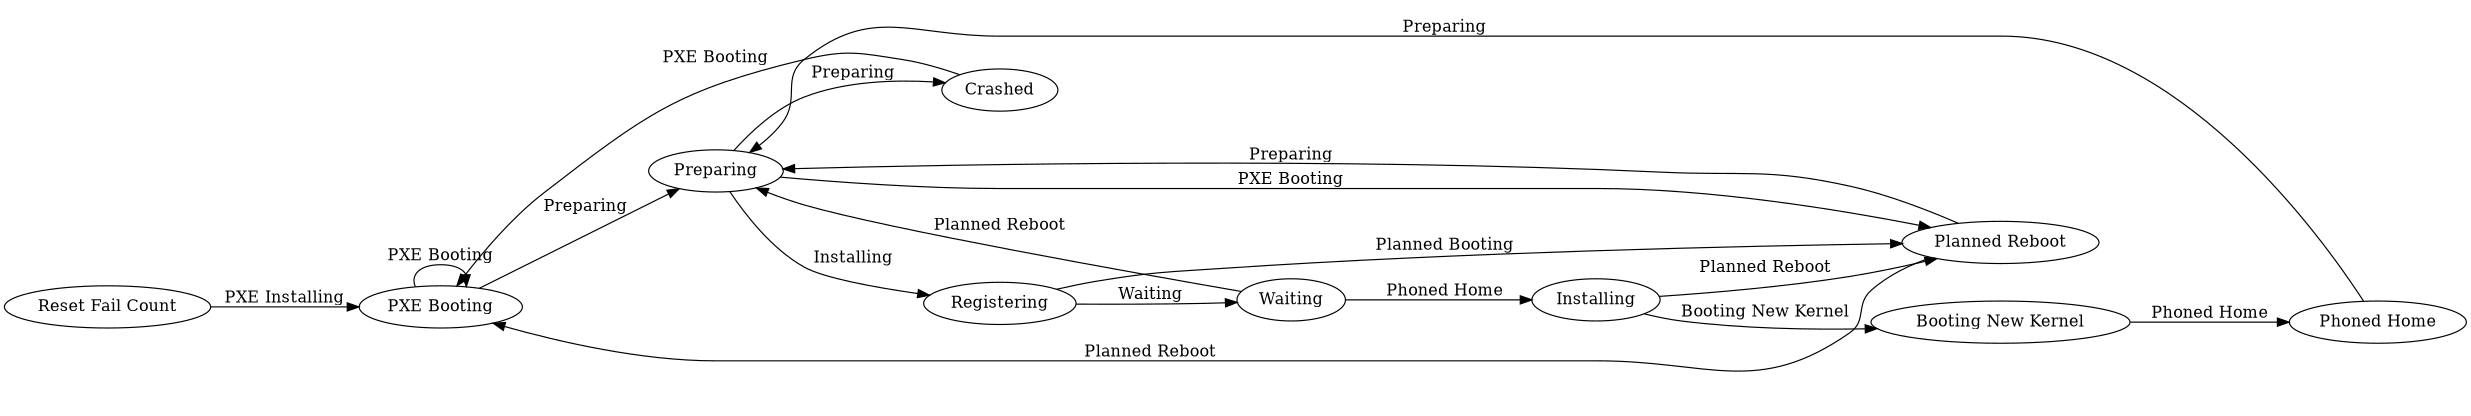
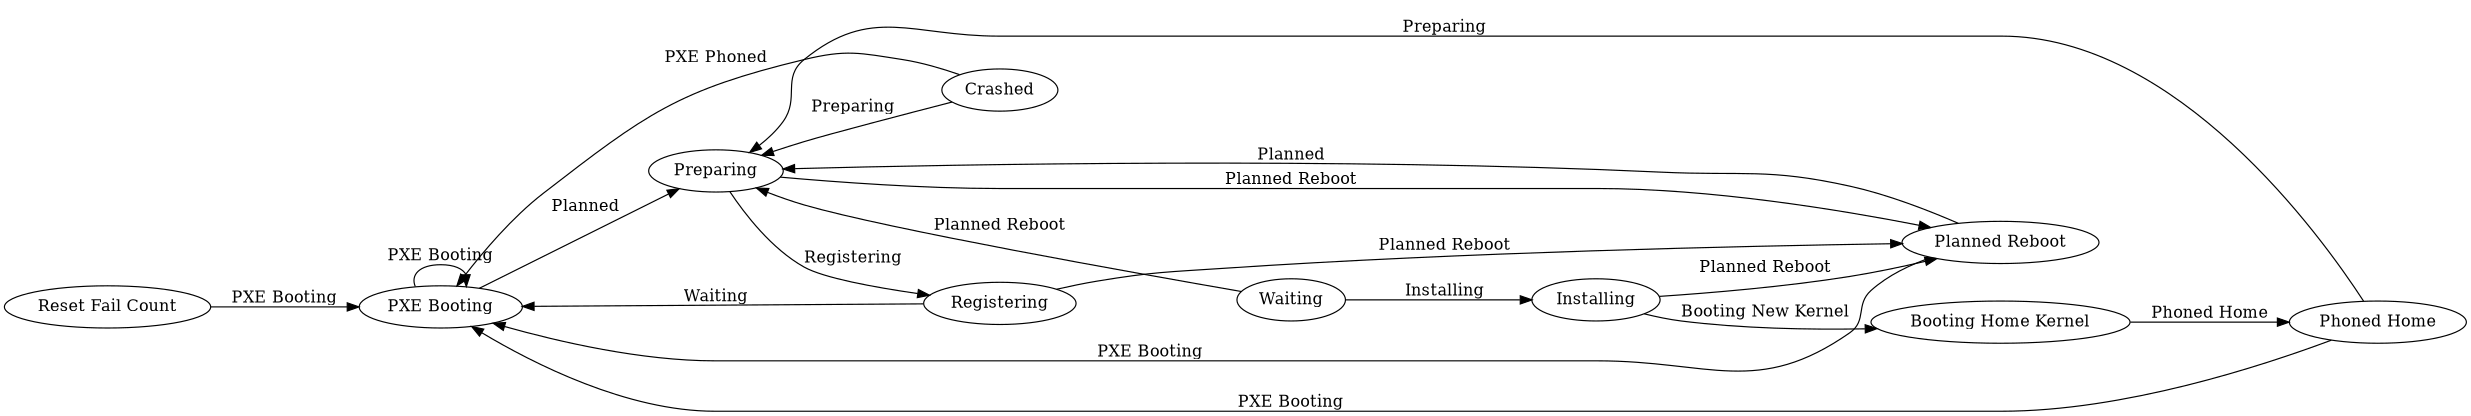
(716, 58) -> (716, 58)
(824, 91) -> (862, 126)
(1291, 155) -> (1291, 155)
(1291, 180) -> (1291, 180)
(586, 207) -> (586, 207)
(1445, 245) -> (1445, 245)
(853, 258) -> (853, 258)
(1445, 291) -> (1445, 291)
(285, 298) -> (285, 298)
(1151, 304) -> (729, 305)
(2001, 322) -> (2001, 322)
(1150, 352) -> (1150, 352)
none -> (1403, 411)
